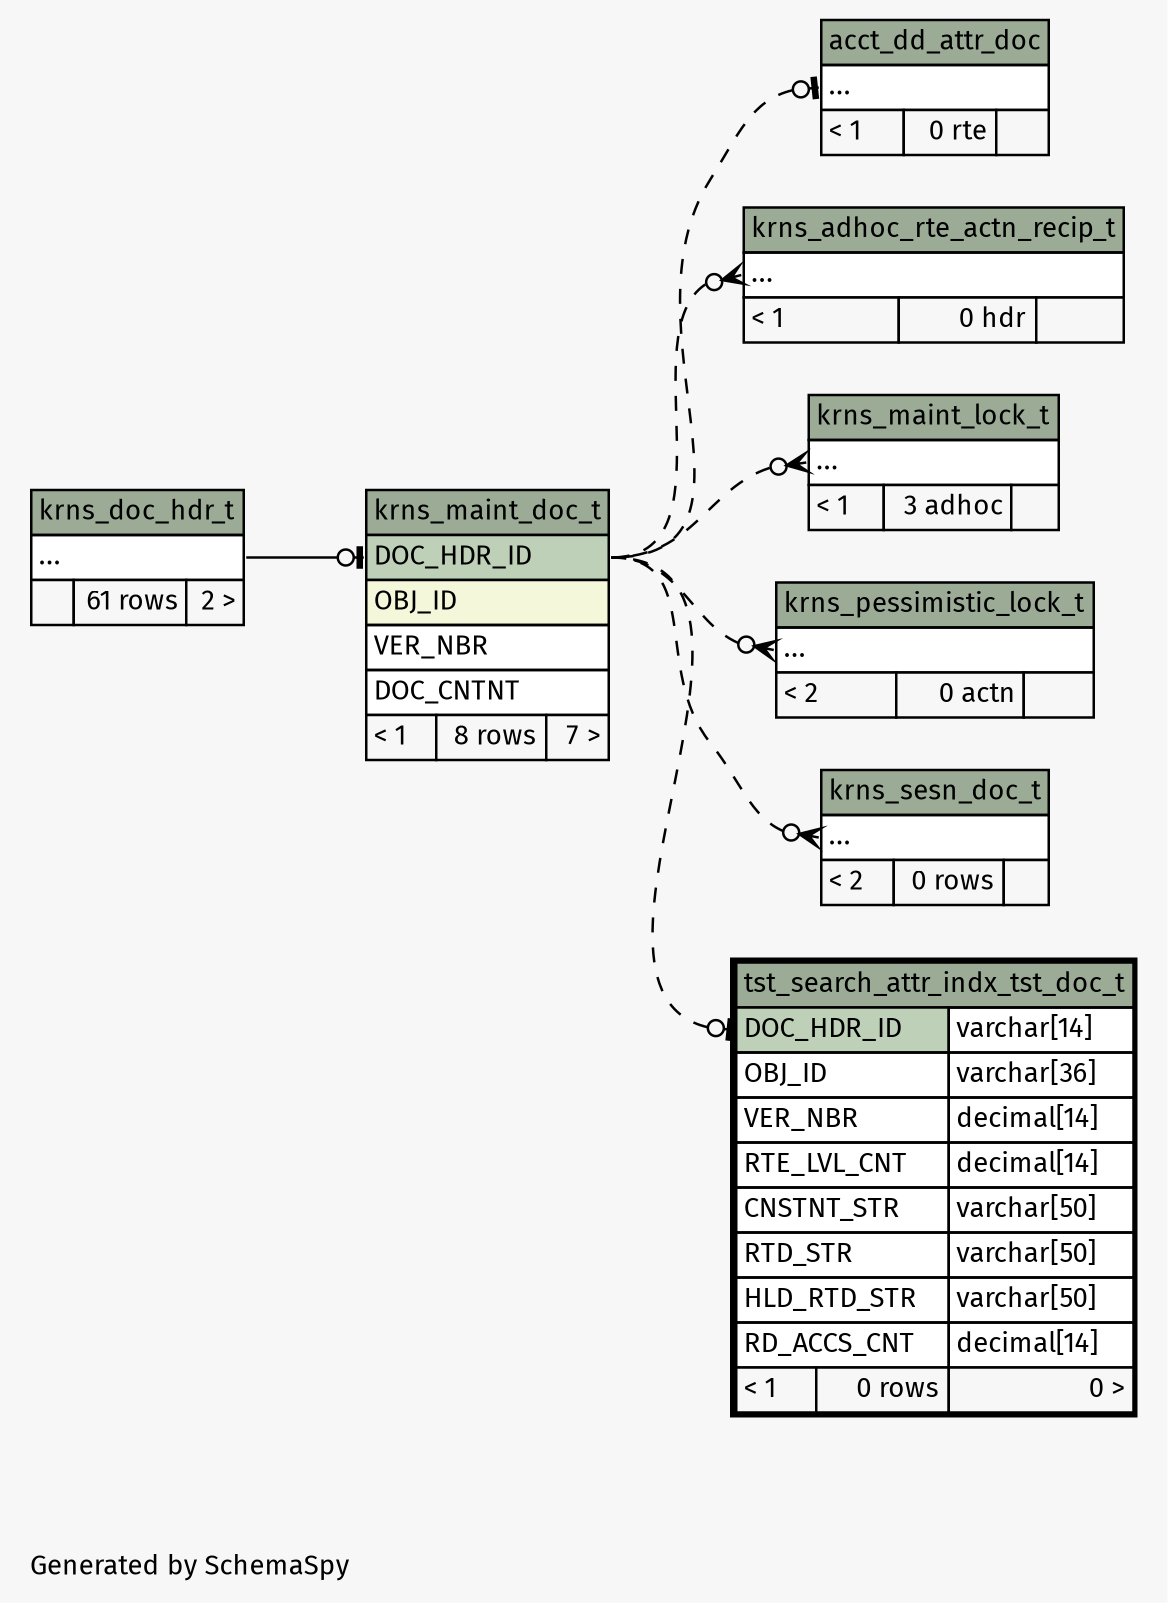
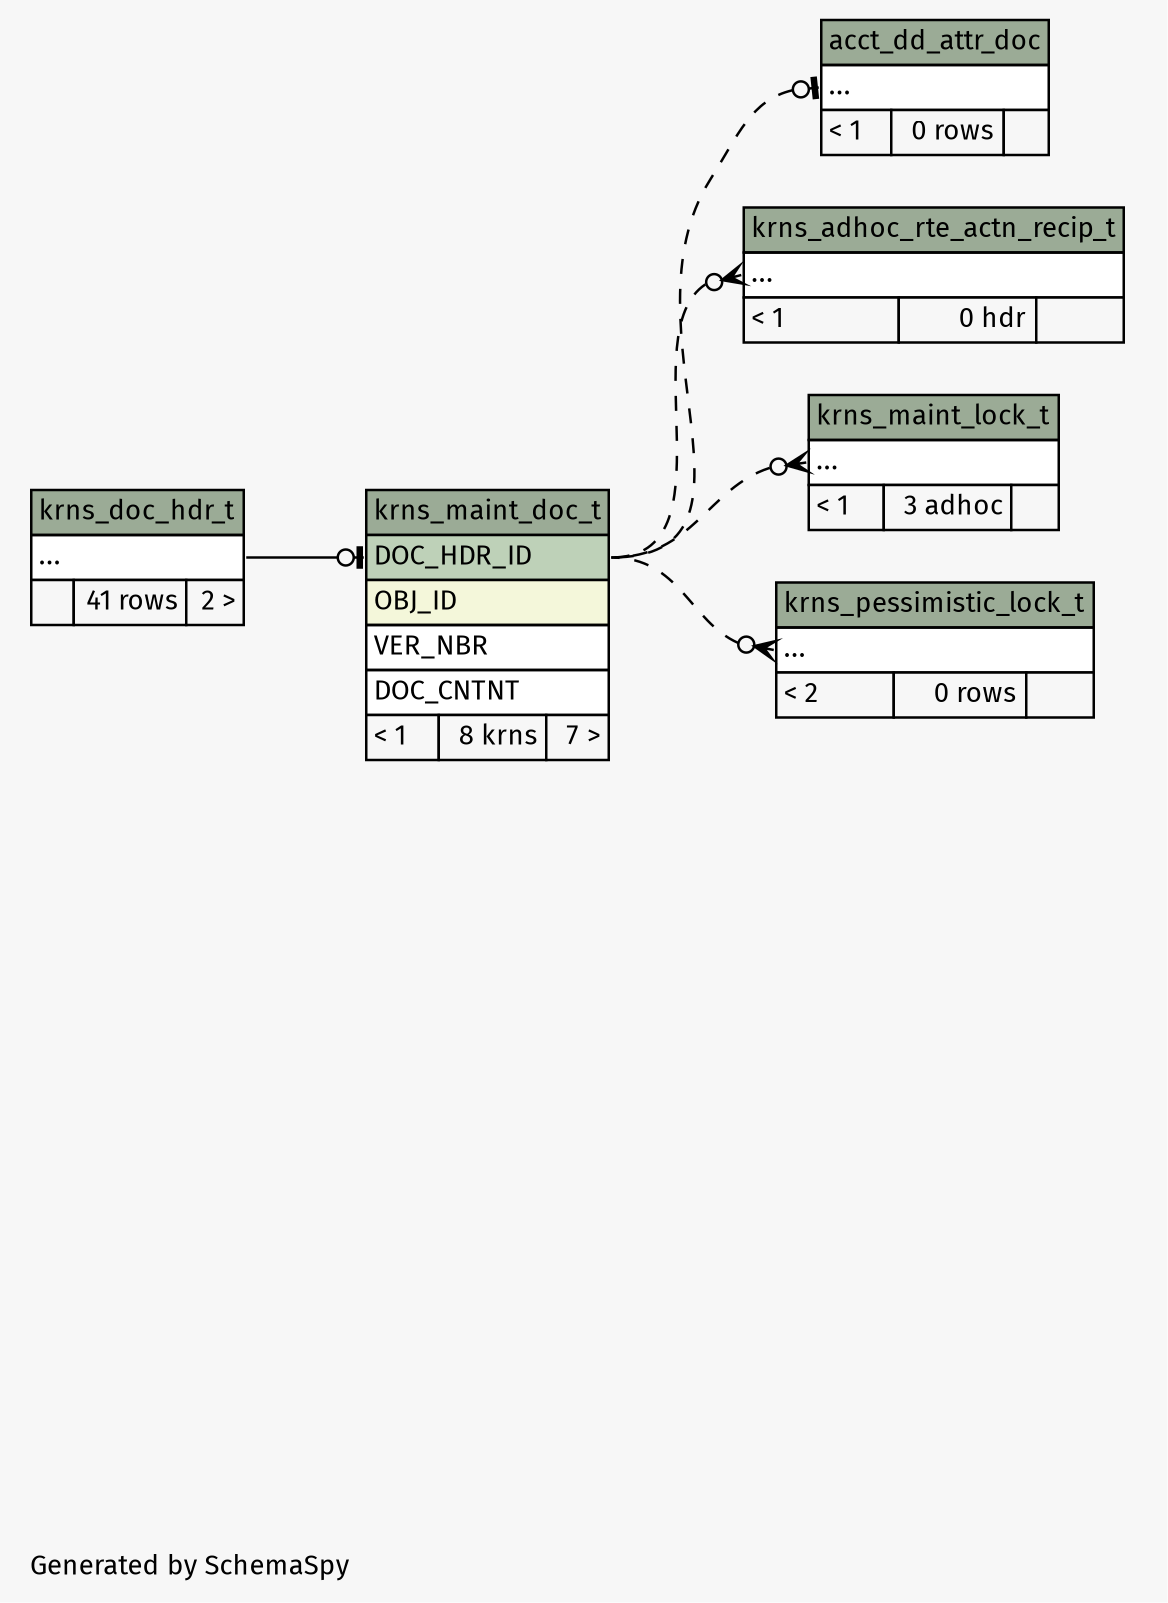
(959, 131) -> (954, 131)
(132, 601) -> (132, 601)
(978, 694) -> (976, 694)
(496, 736) -> (499, 736)
(934, 838) -> none
(934, 1188) -> none
